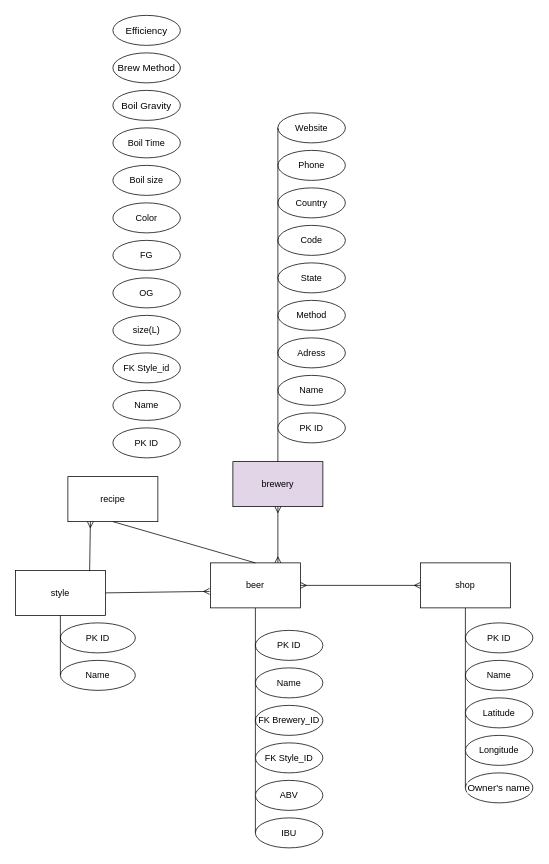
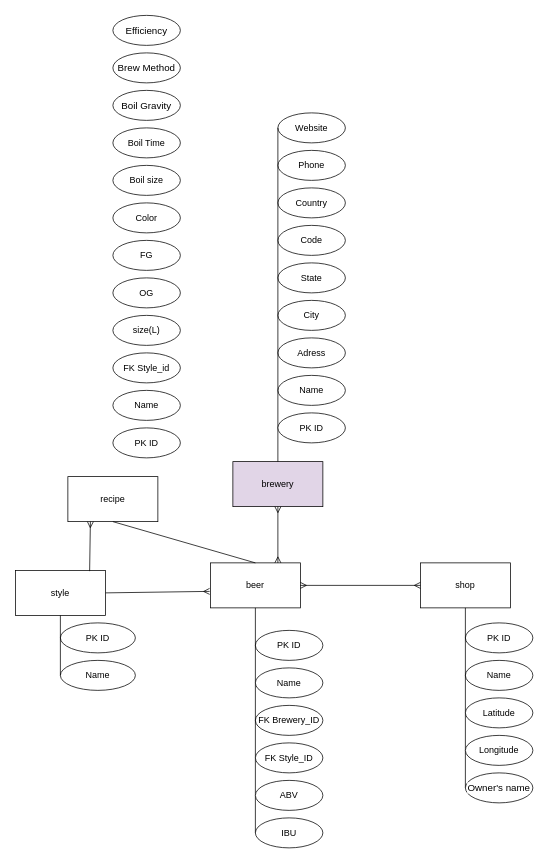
(312, 315) -> (312, 315)
